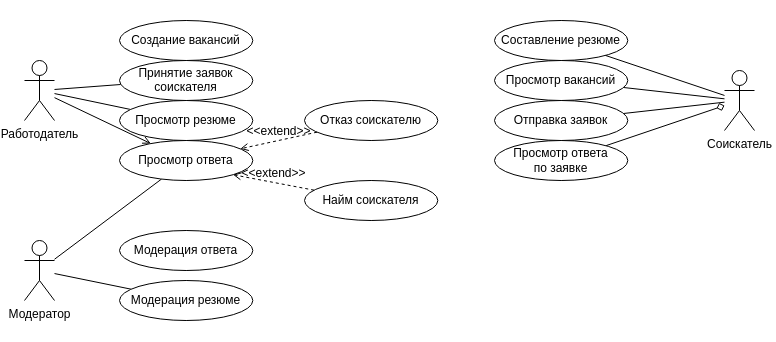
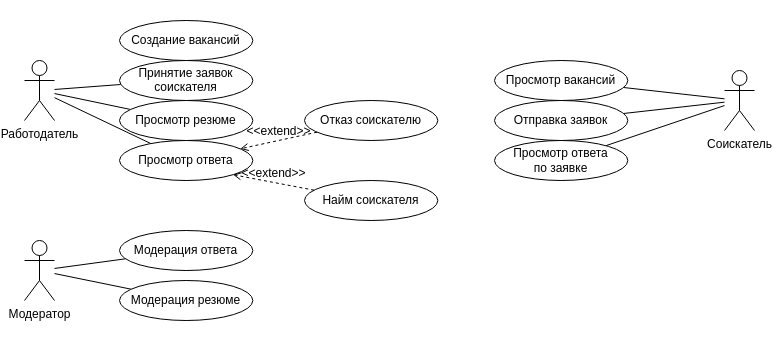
(561, 41) -> none
(665, 76) -> none
(716, 108) -> (720, 107)
(146, 141) -> (146, 141)
(108, 219) -> (90, 264)
